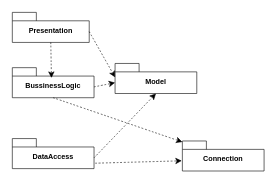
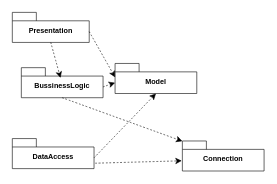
(53, 83) -> (62, 83)
